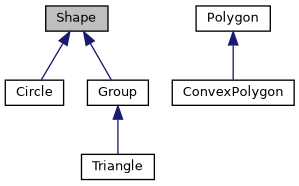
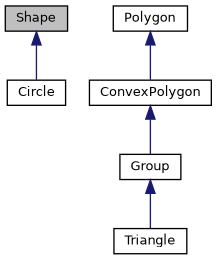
(101, 62) -> (150, 137)
